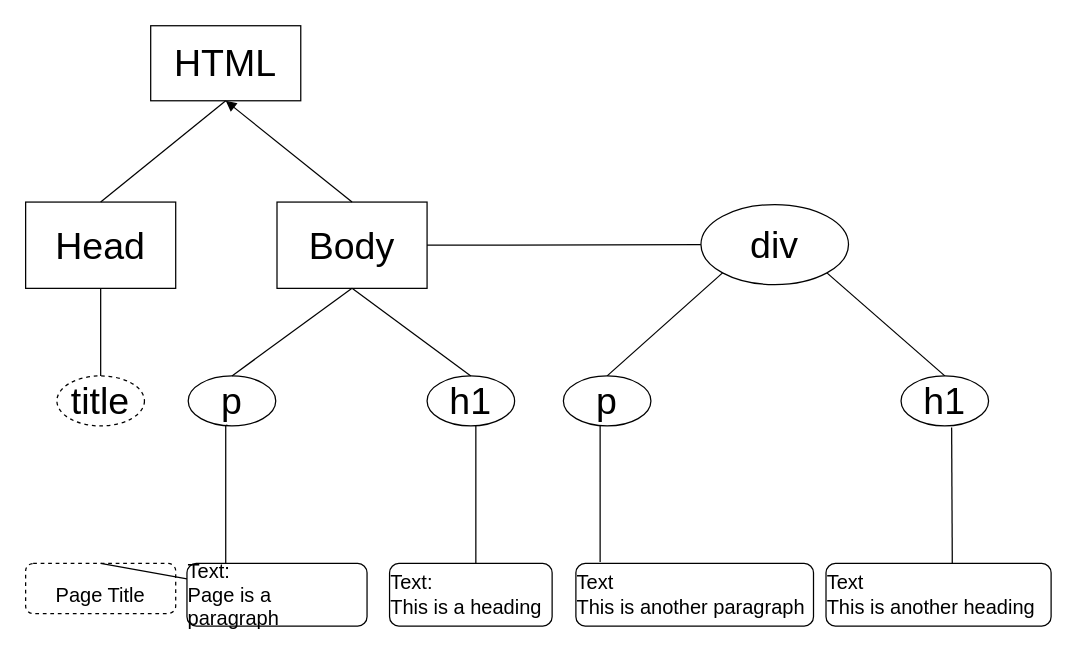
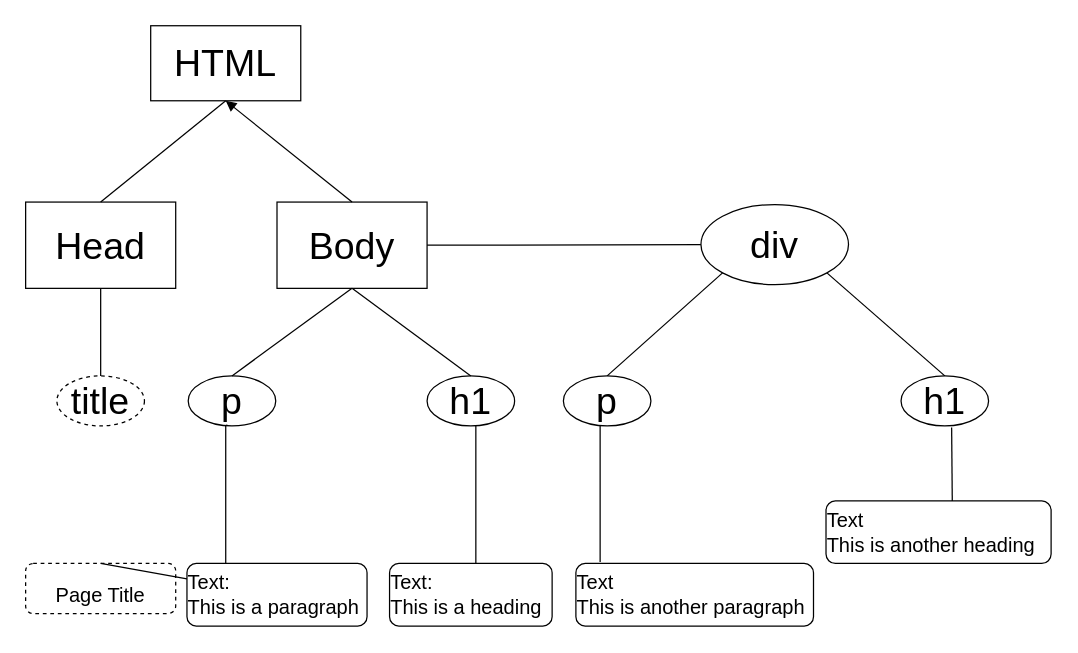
(278, 594) -> (278, 594)
(938, 594) -> (938, 532)
